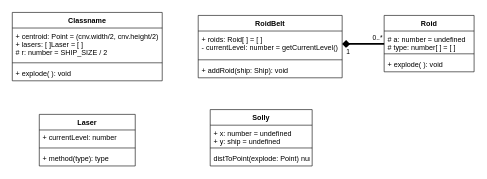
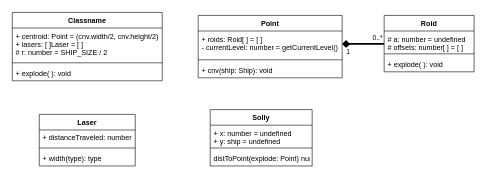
(270, 23) -> (270, 23)
(428, 39) -> (428, 39)
(248, 70) -> (240, 70)
(83, 138) -> (90, 138)
(80, 158) -> (77, 158)
